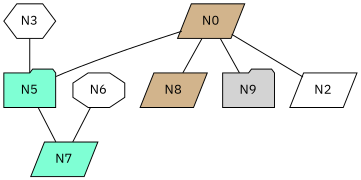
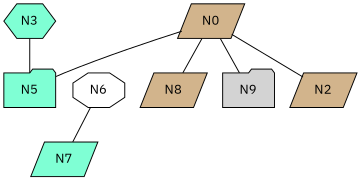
(30, 21) -> (30, 21)
(323, 90) -> (323, 90)
(47, 125) -> none
